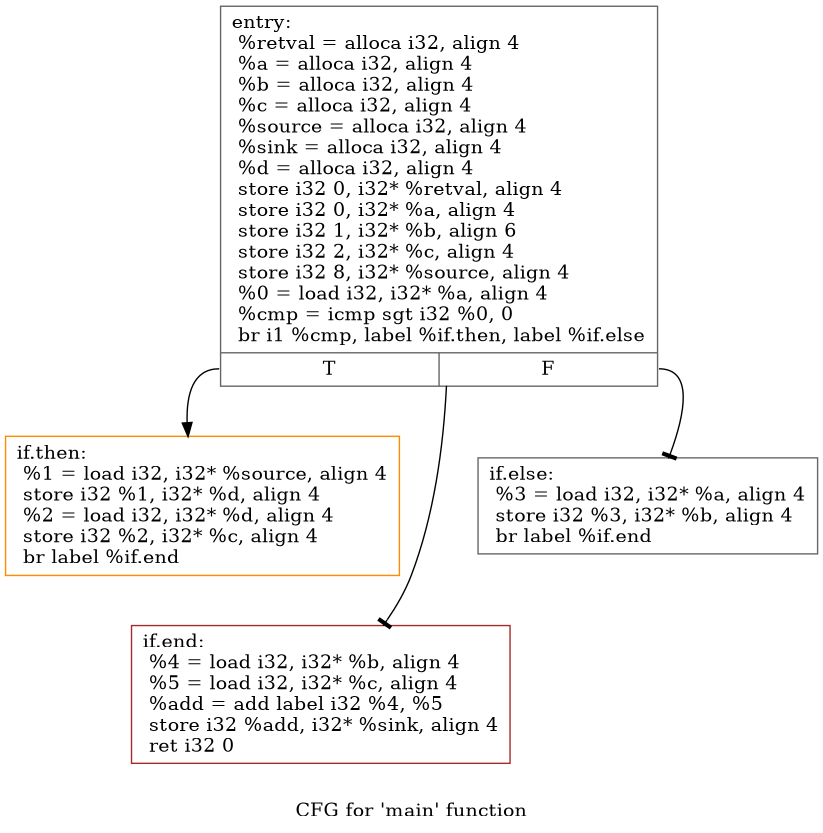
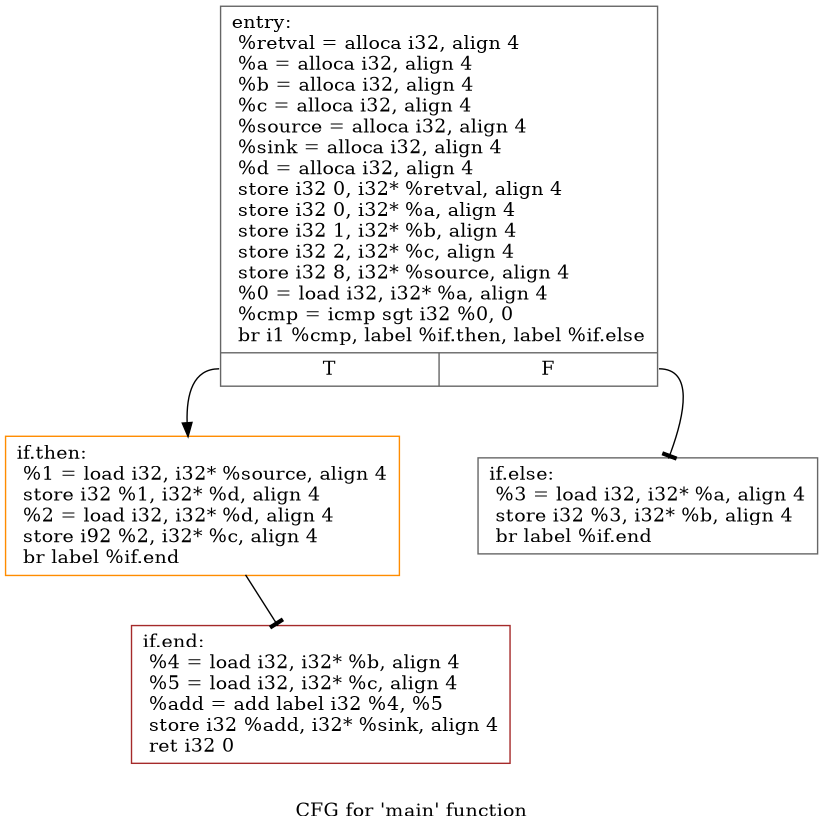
(374, 231) -> (374, 231)
(431, 507) -> (260, 597)
(168, 536) -> (168, 536)
